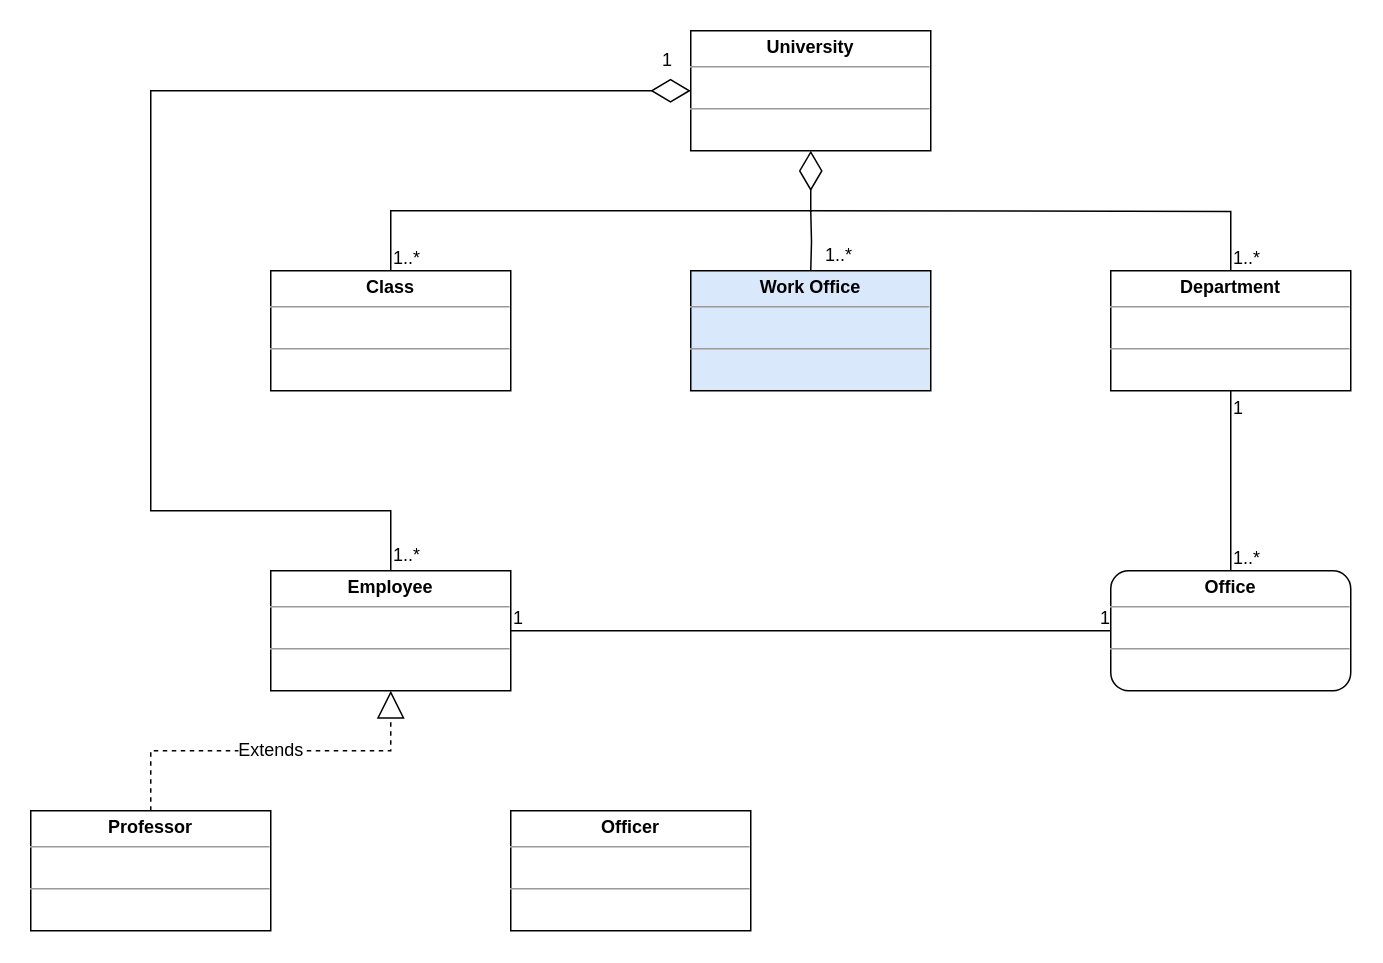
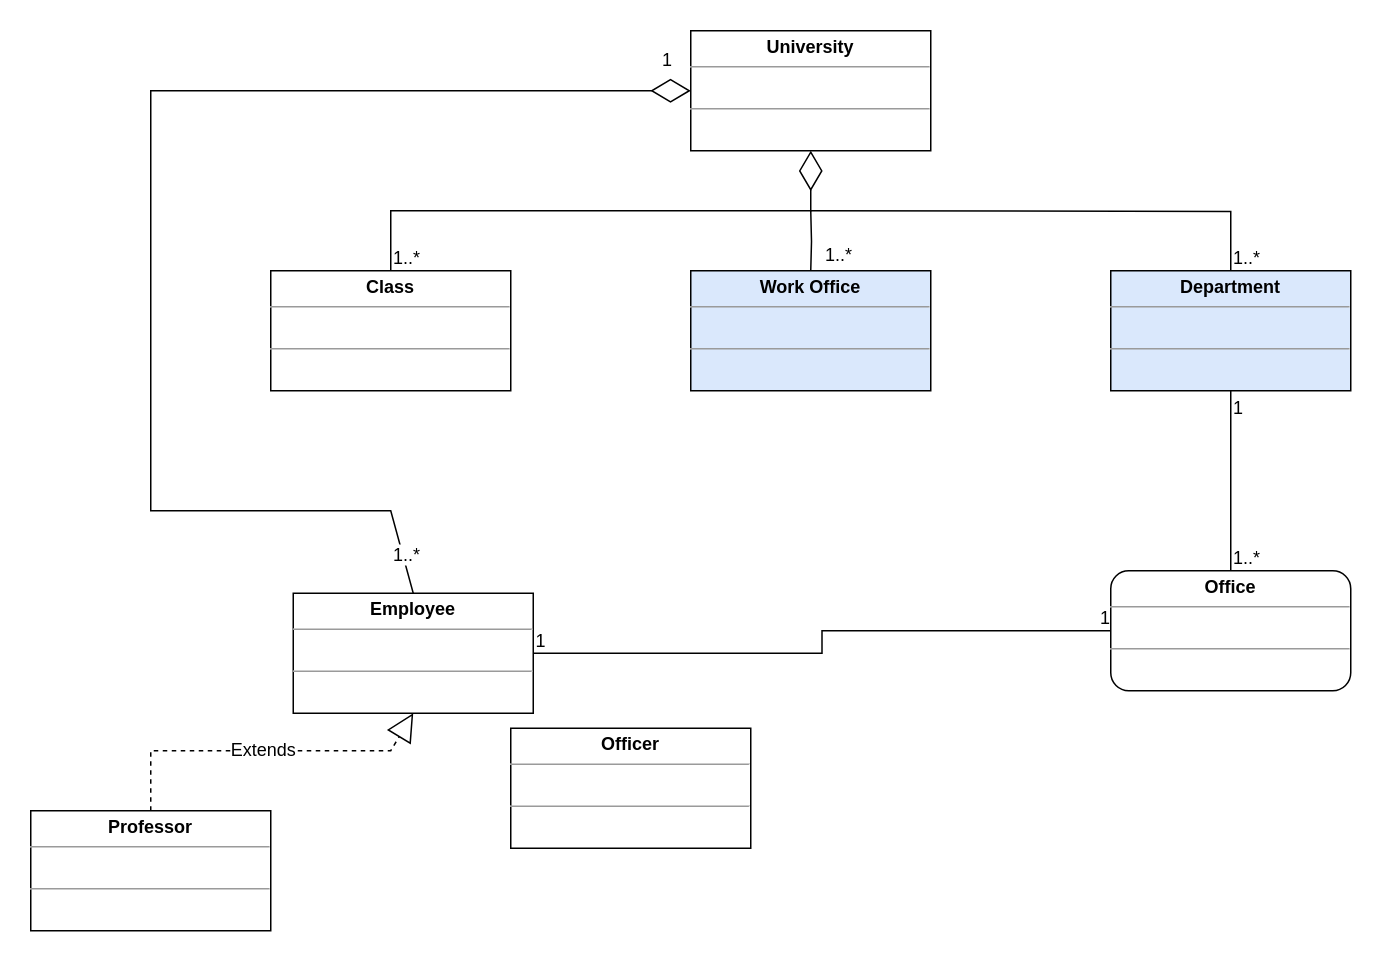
(1231, 331) -> (1231, 331)
(391, 631) -> (413, 653)
(631, 871) -> (631, 788)
